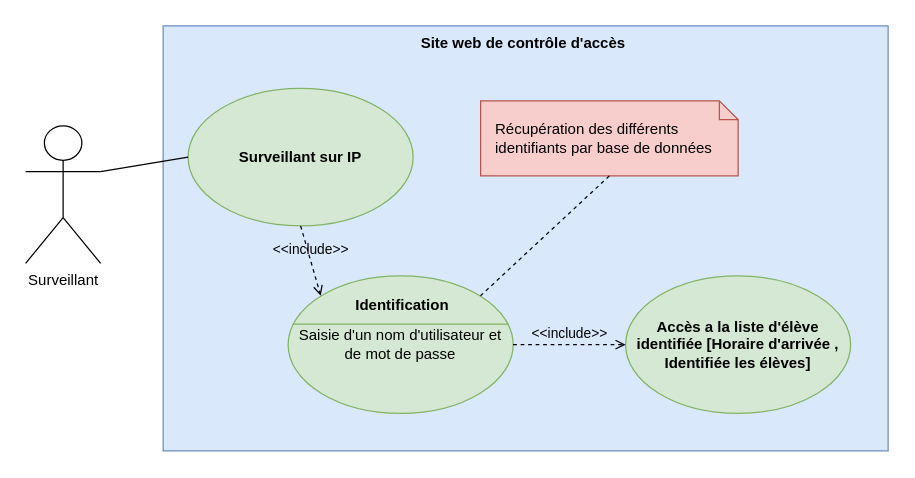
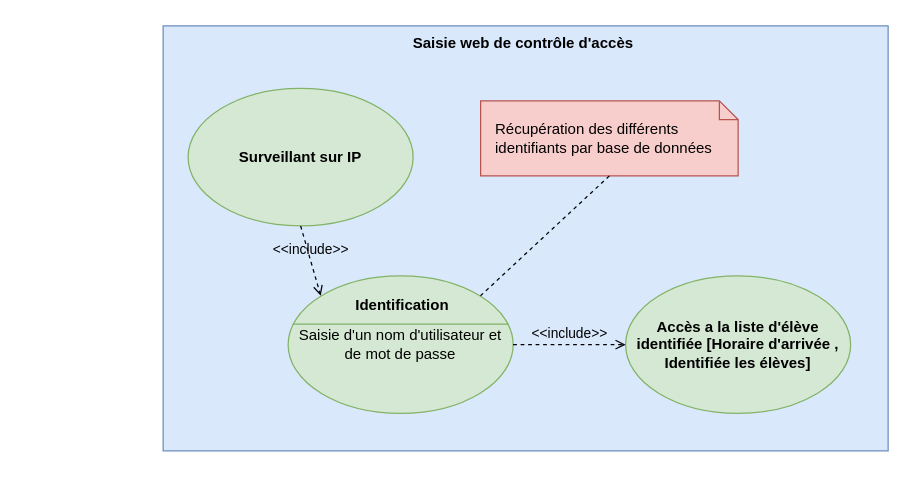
(526, 43) -> (526, 43)
(144, 164) -> none
(63, 194) -> none
